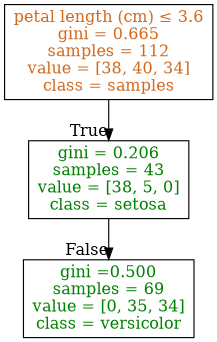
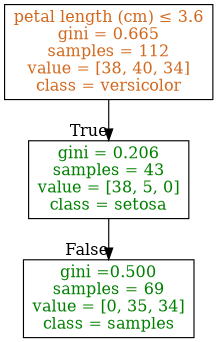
(109, 86) -> (109, 86)
(109, 324) -> (109, 324)
